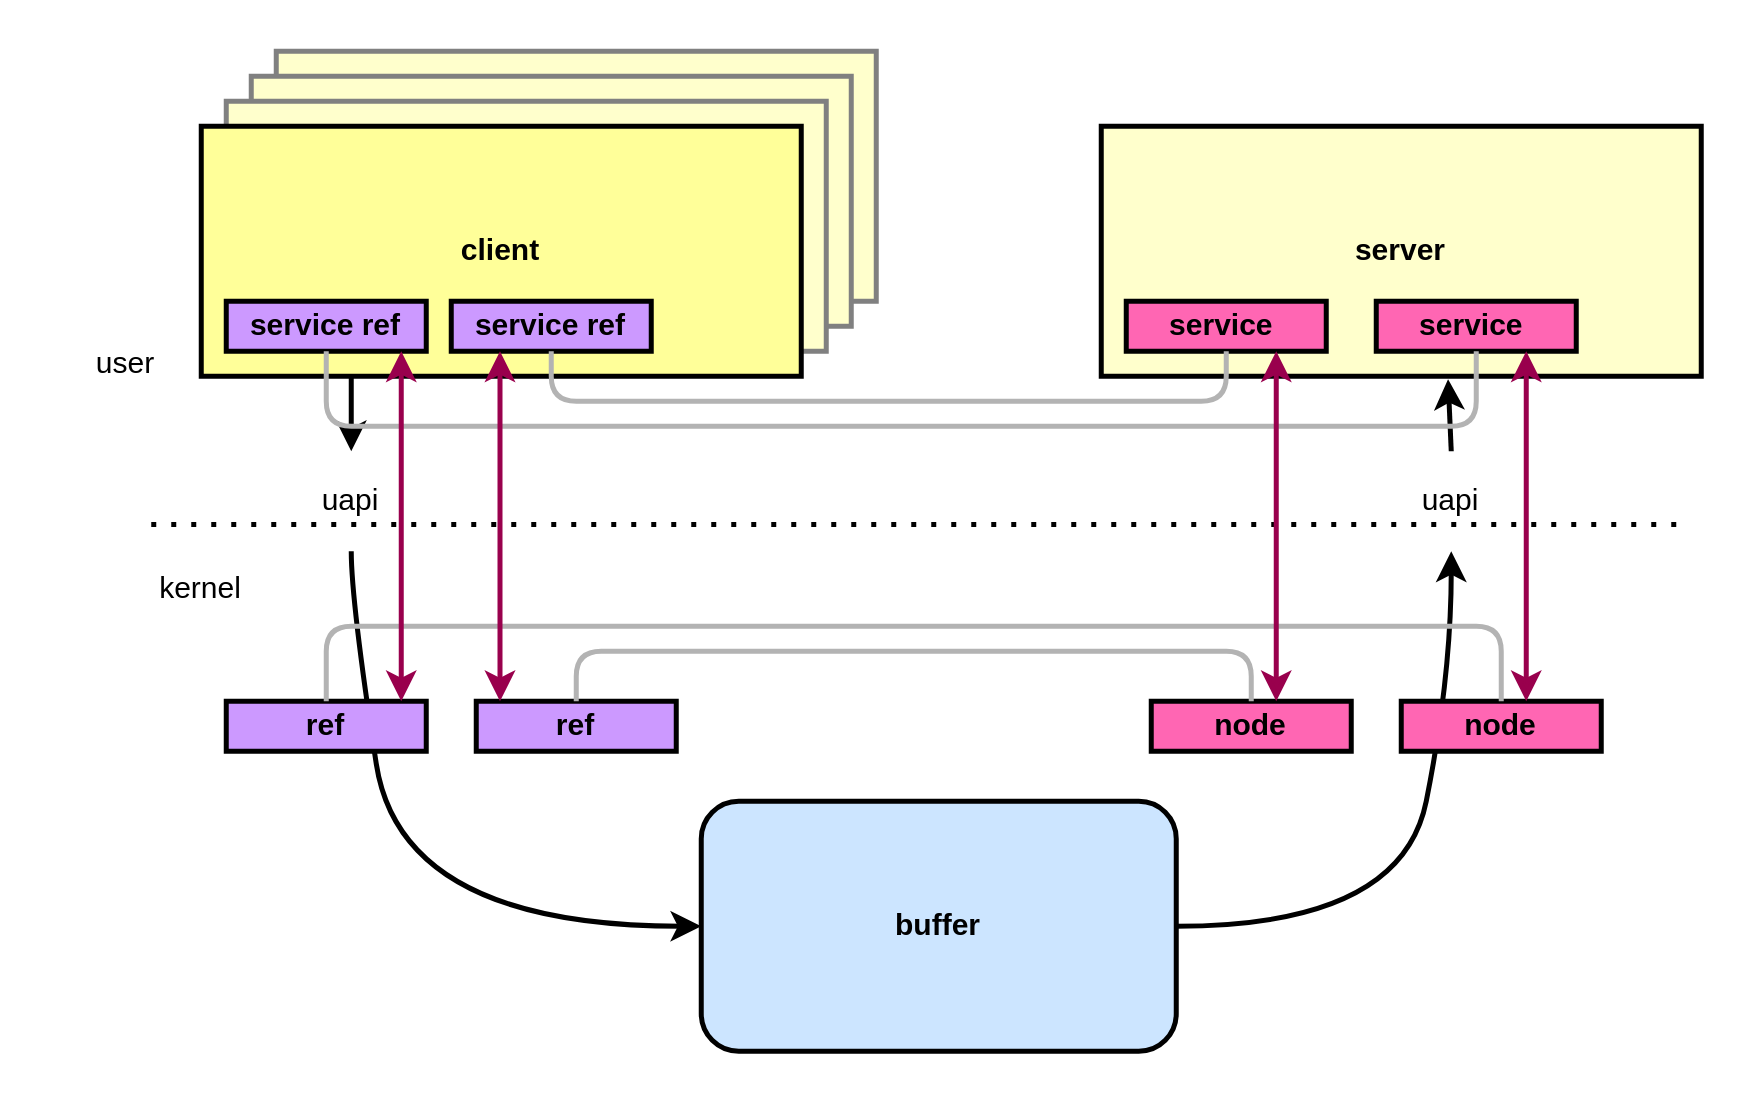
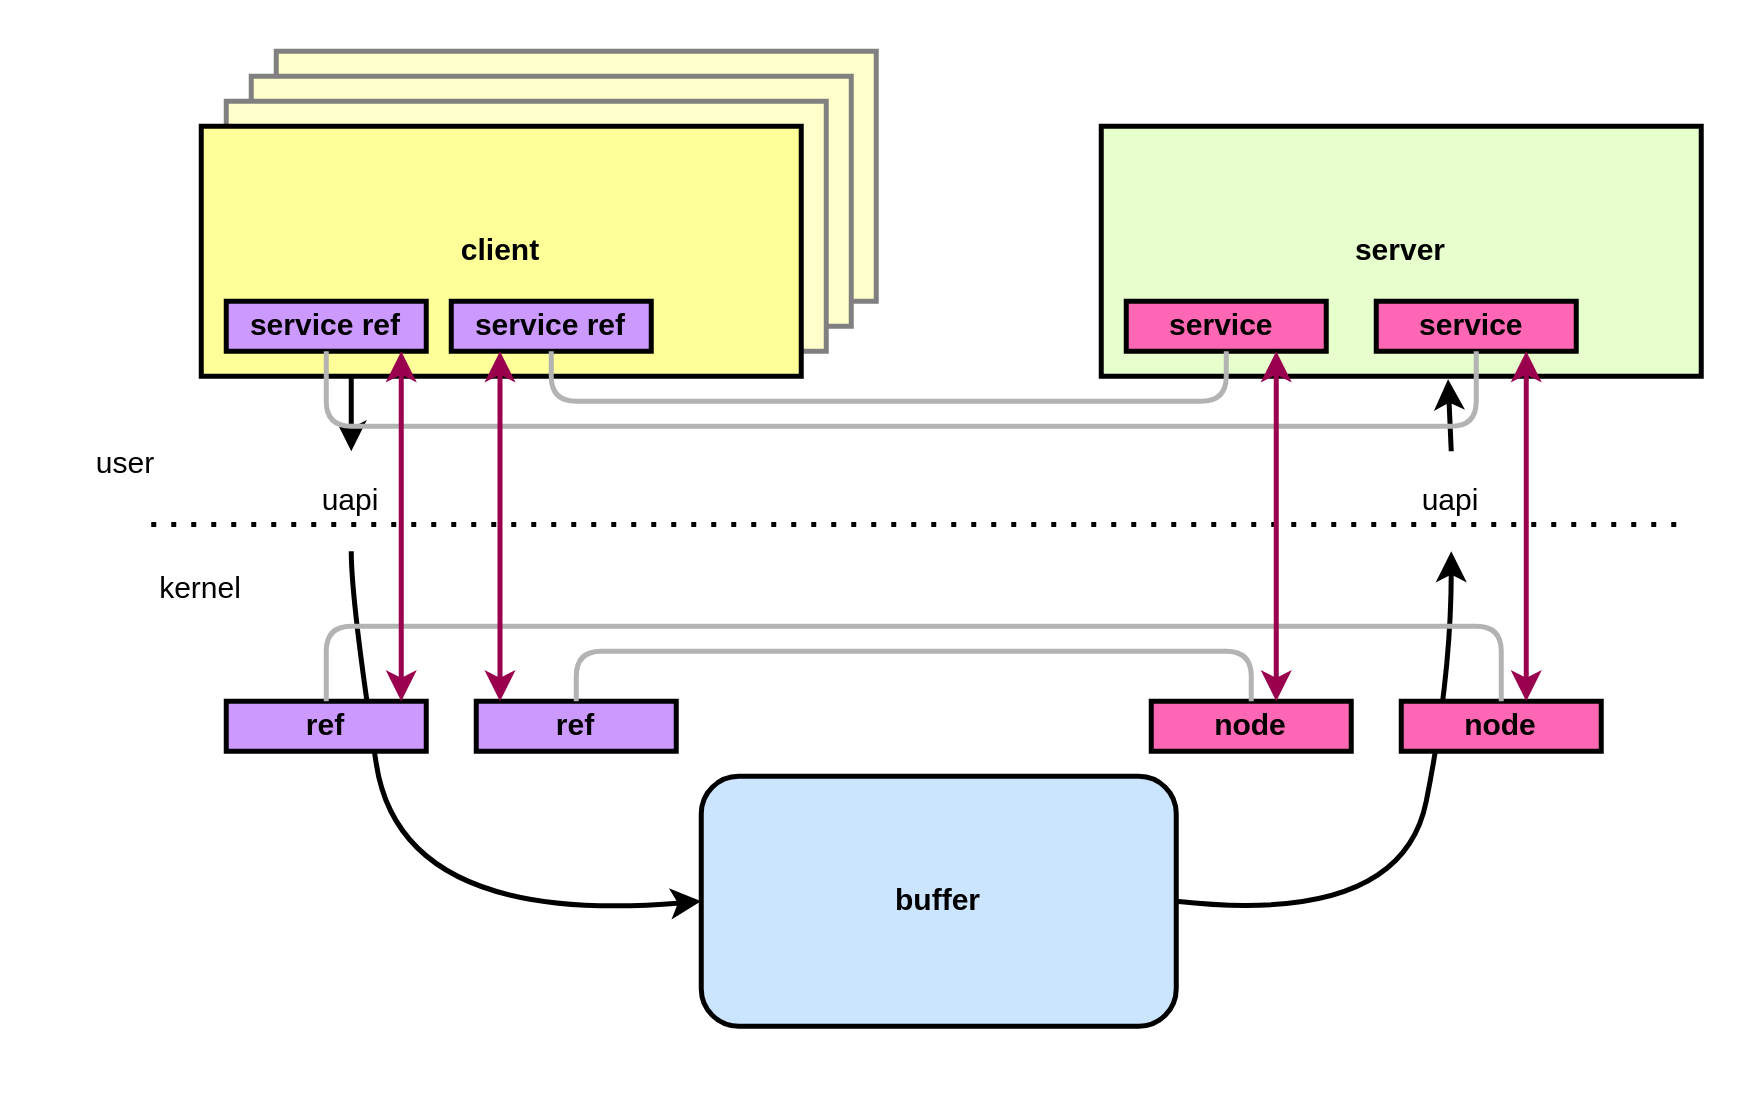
(1401, 251) -> (1401, 251)
(126, 364) -> (126, 464)
(939, 926) -> (939, 901)
